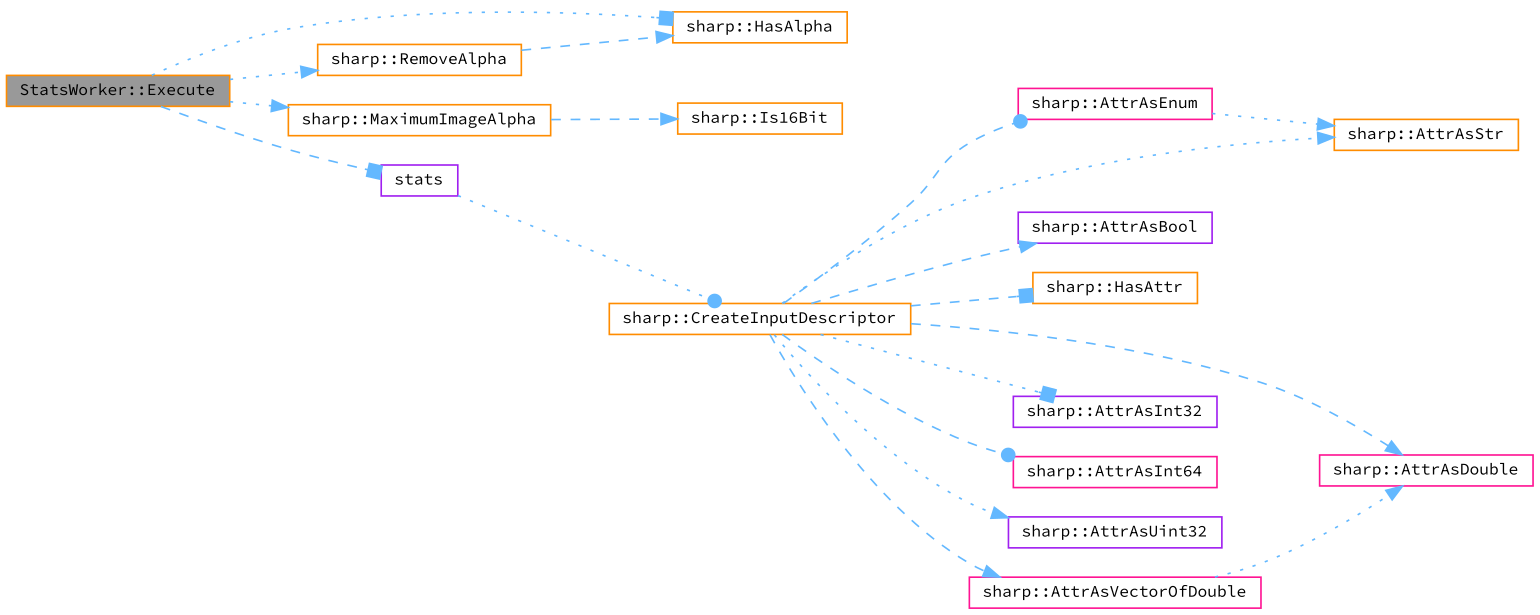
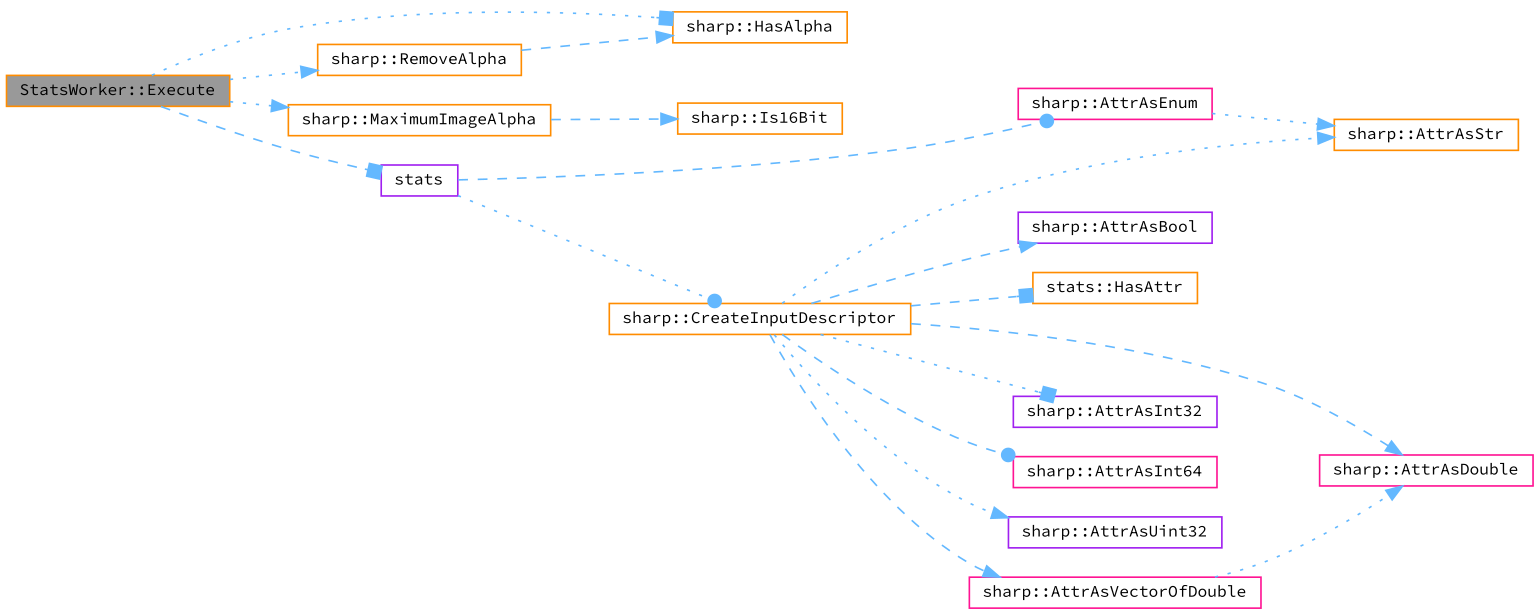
(900, 213) -> (751, 165)
(1115, 288) -> (1115, 288)
